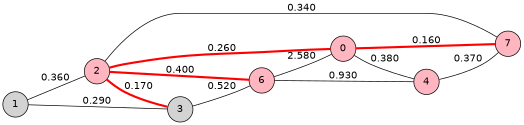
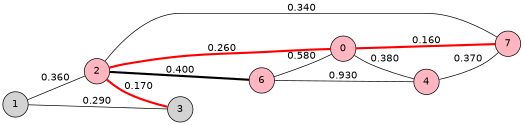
(302, 56) -> (302, 56)
(179, 76) -> (179, 76)
(222, 97) -> none
